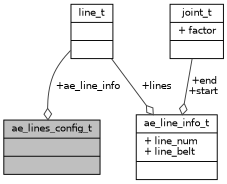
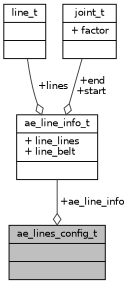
(53, 77) -> (57, 197)
(171, 141) -> (52, 141)
